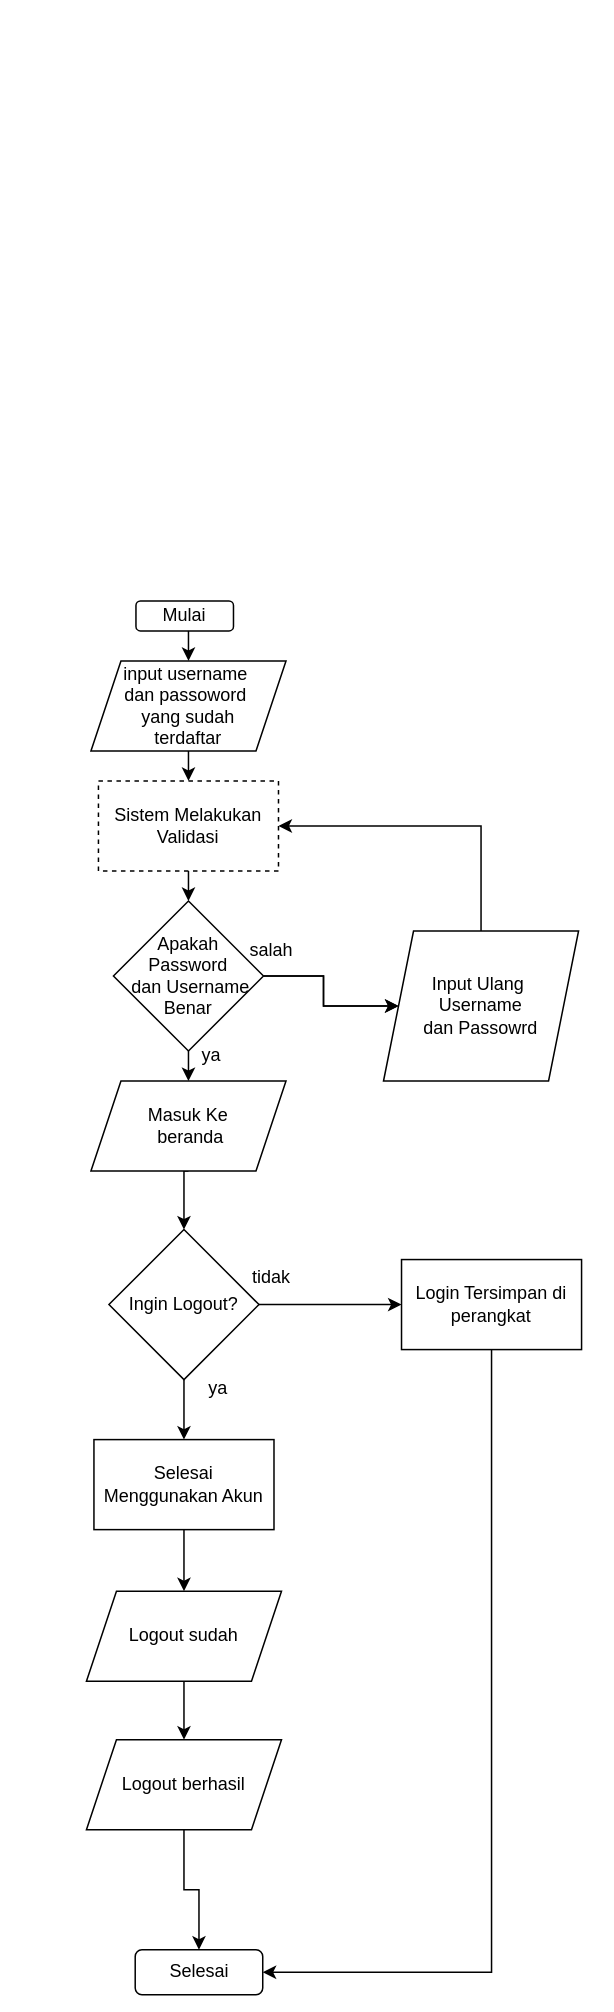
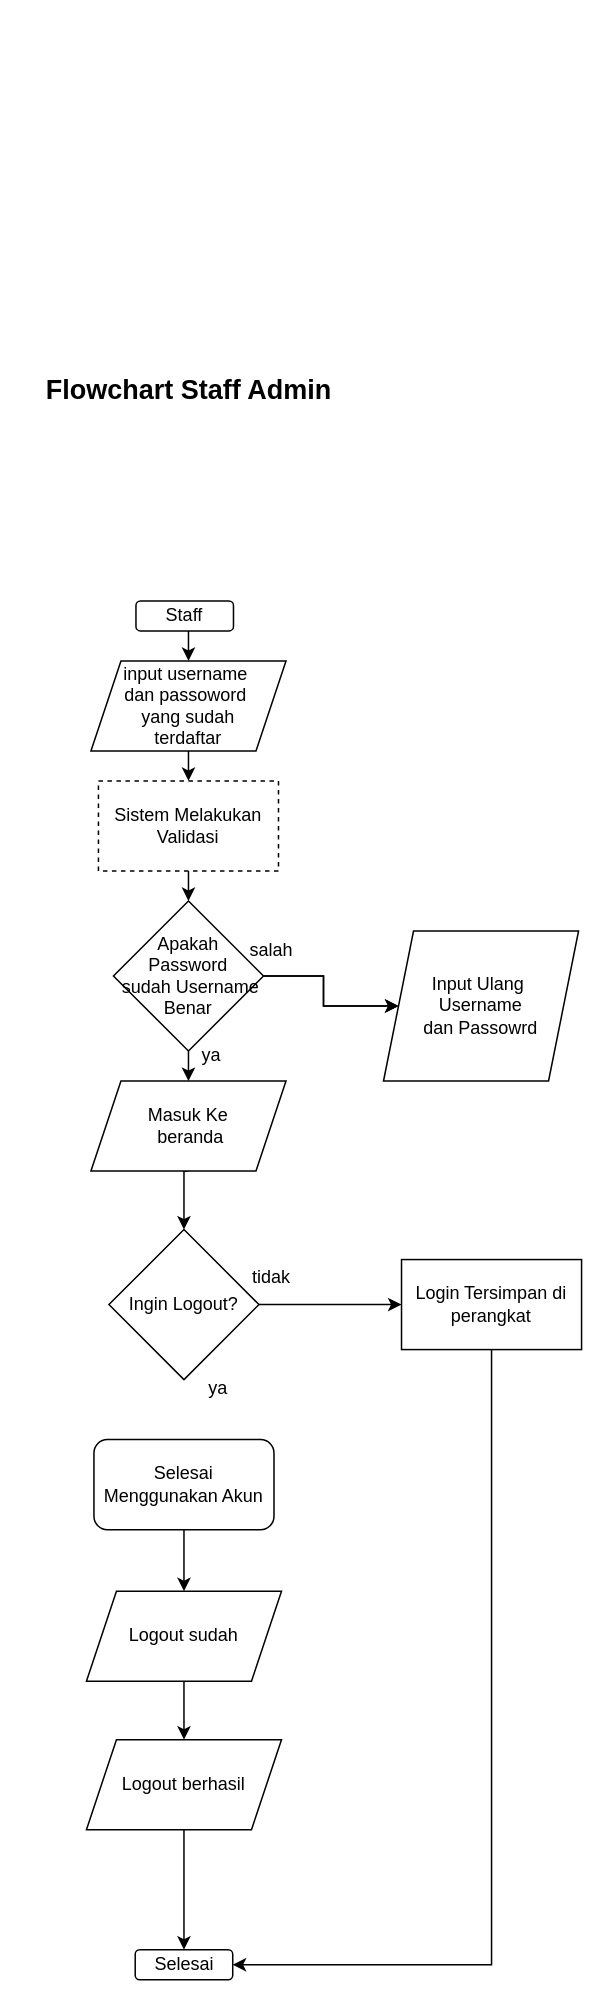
none -> (188, 391)
(185, 616) -> (185, 616)
(438, 826) -> none
(188, 976) -> (188, 976)
(184, 1404) -> none
(184, 1484) -> (184, 1484)
(199, 1972) -> (184, 1964)
